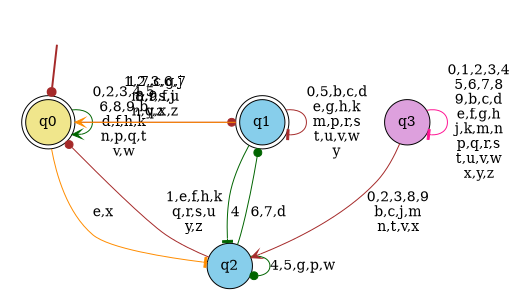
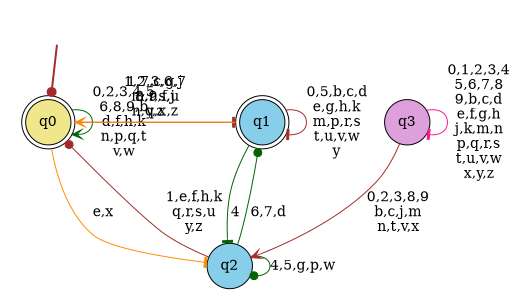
(151, 122) -> (153, 122)
